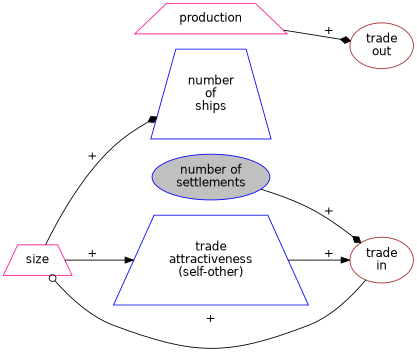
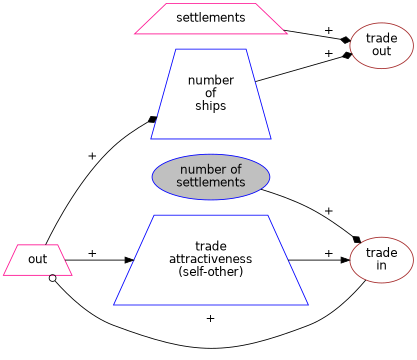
(211, 19) -> (211, 19)
none -> (299, 69)
(38, 260) -> (38, 260)
